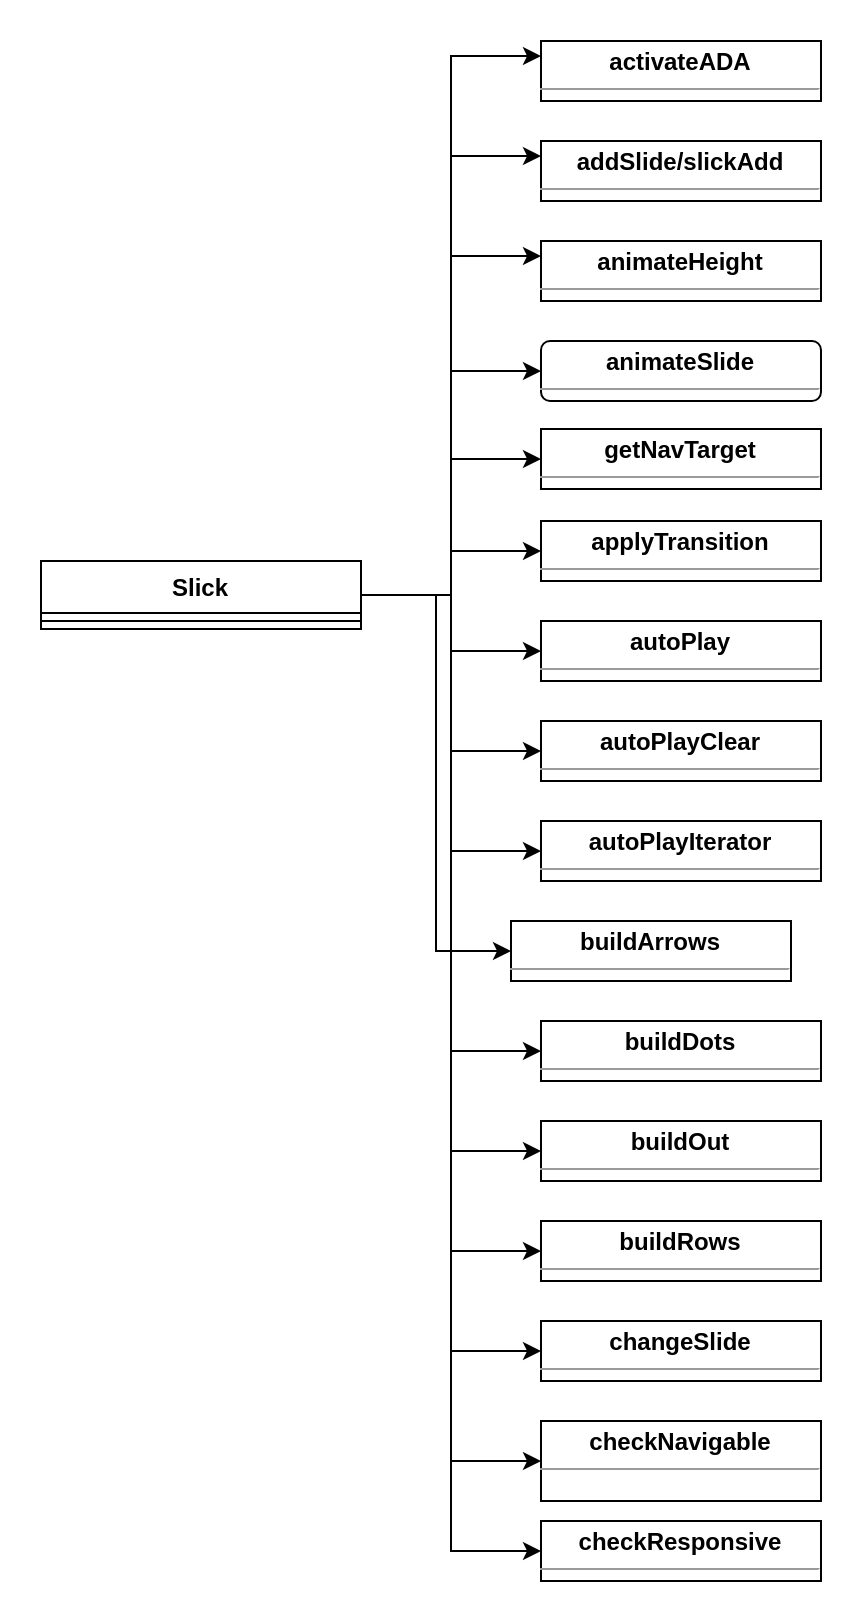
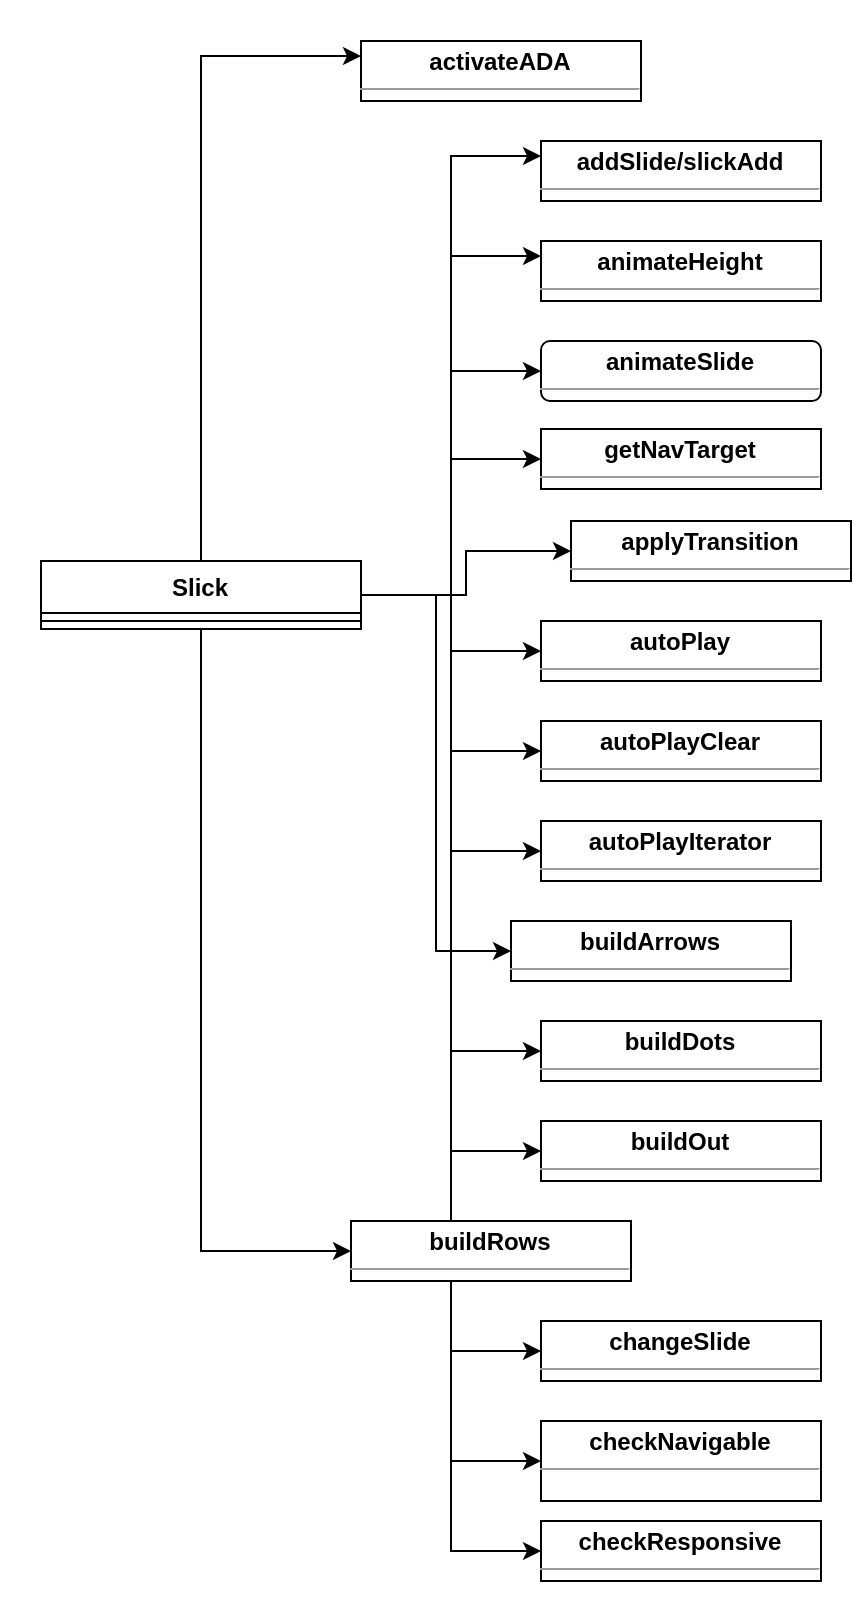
(681, 71) -> (501, 71)
(681, 551) -> (711, 551)
(681, 1251) -> (491, 1251)
